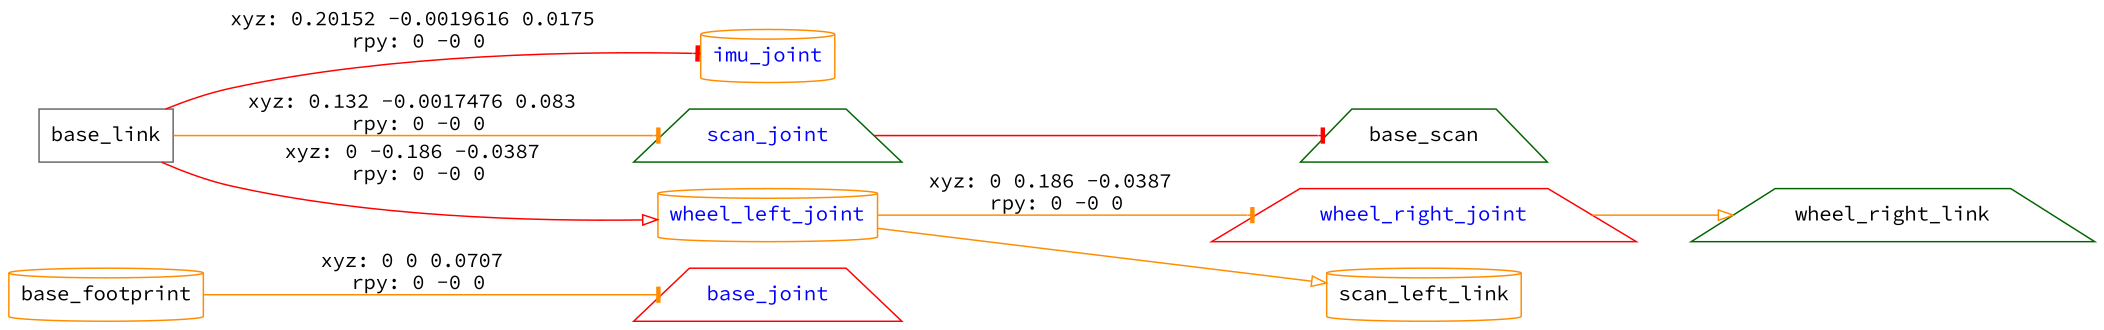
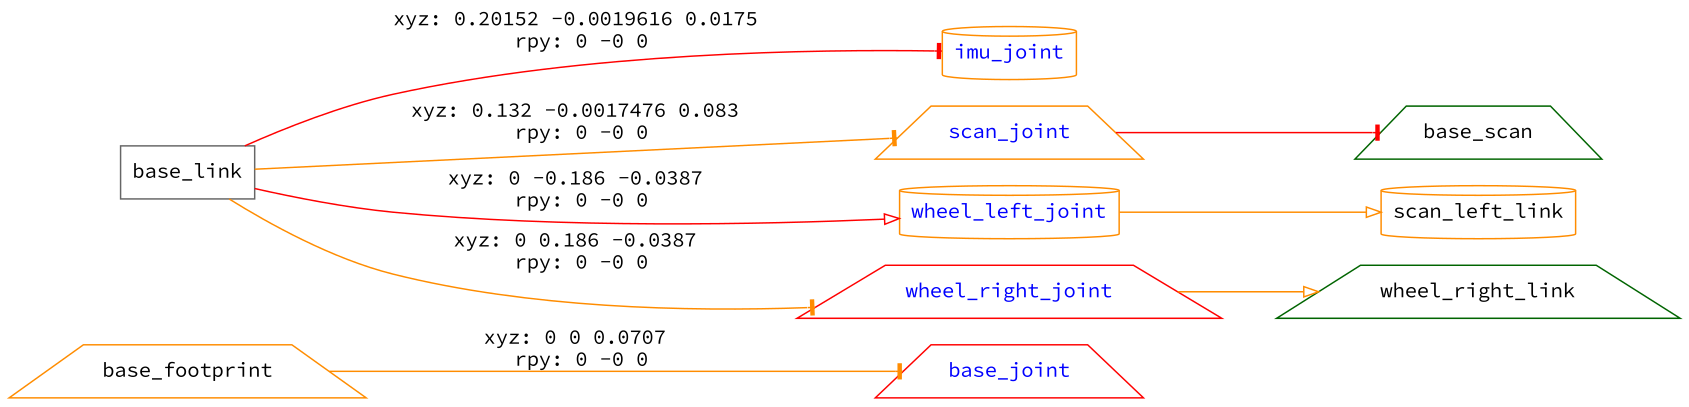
(768, 136) -> (1009, 133)
(1063, 215) -> (509, 296)
(106, 295) -> (188, 371)
